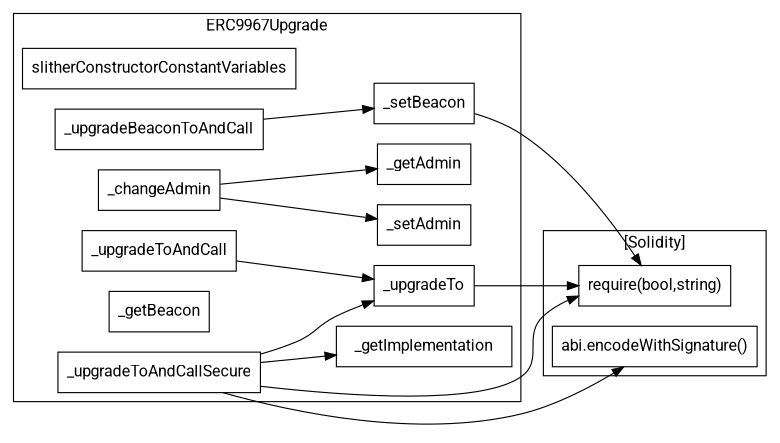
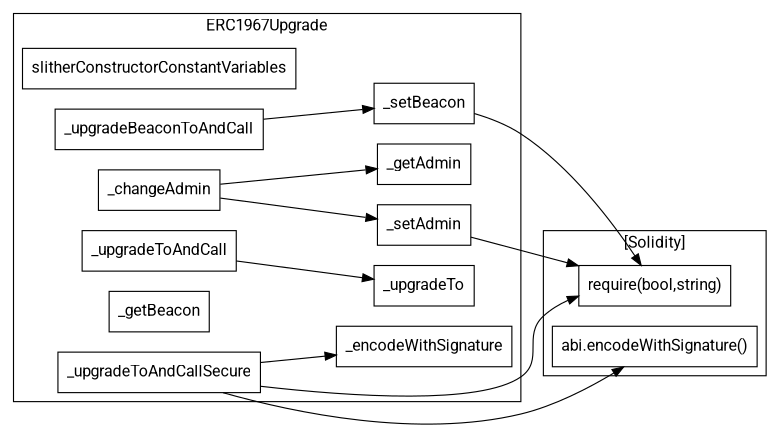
(267, 26) -> (267, 26)
(514, 286) -> (512, 248)
(313, 332) -> none
(424, 347) -> (424, 347)
